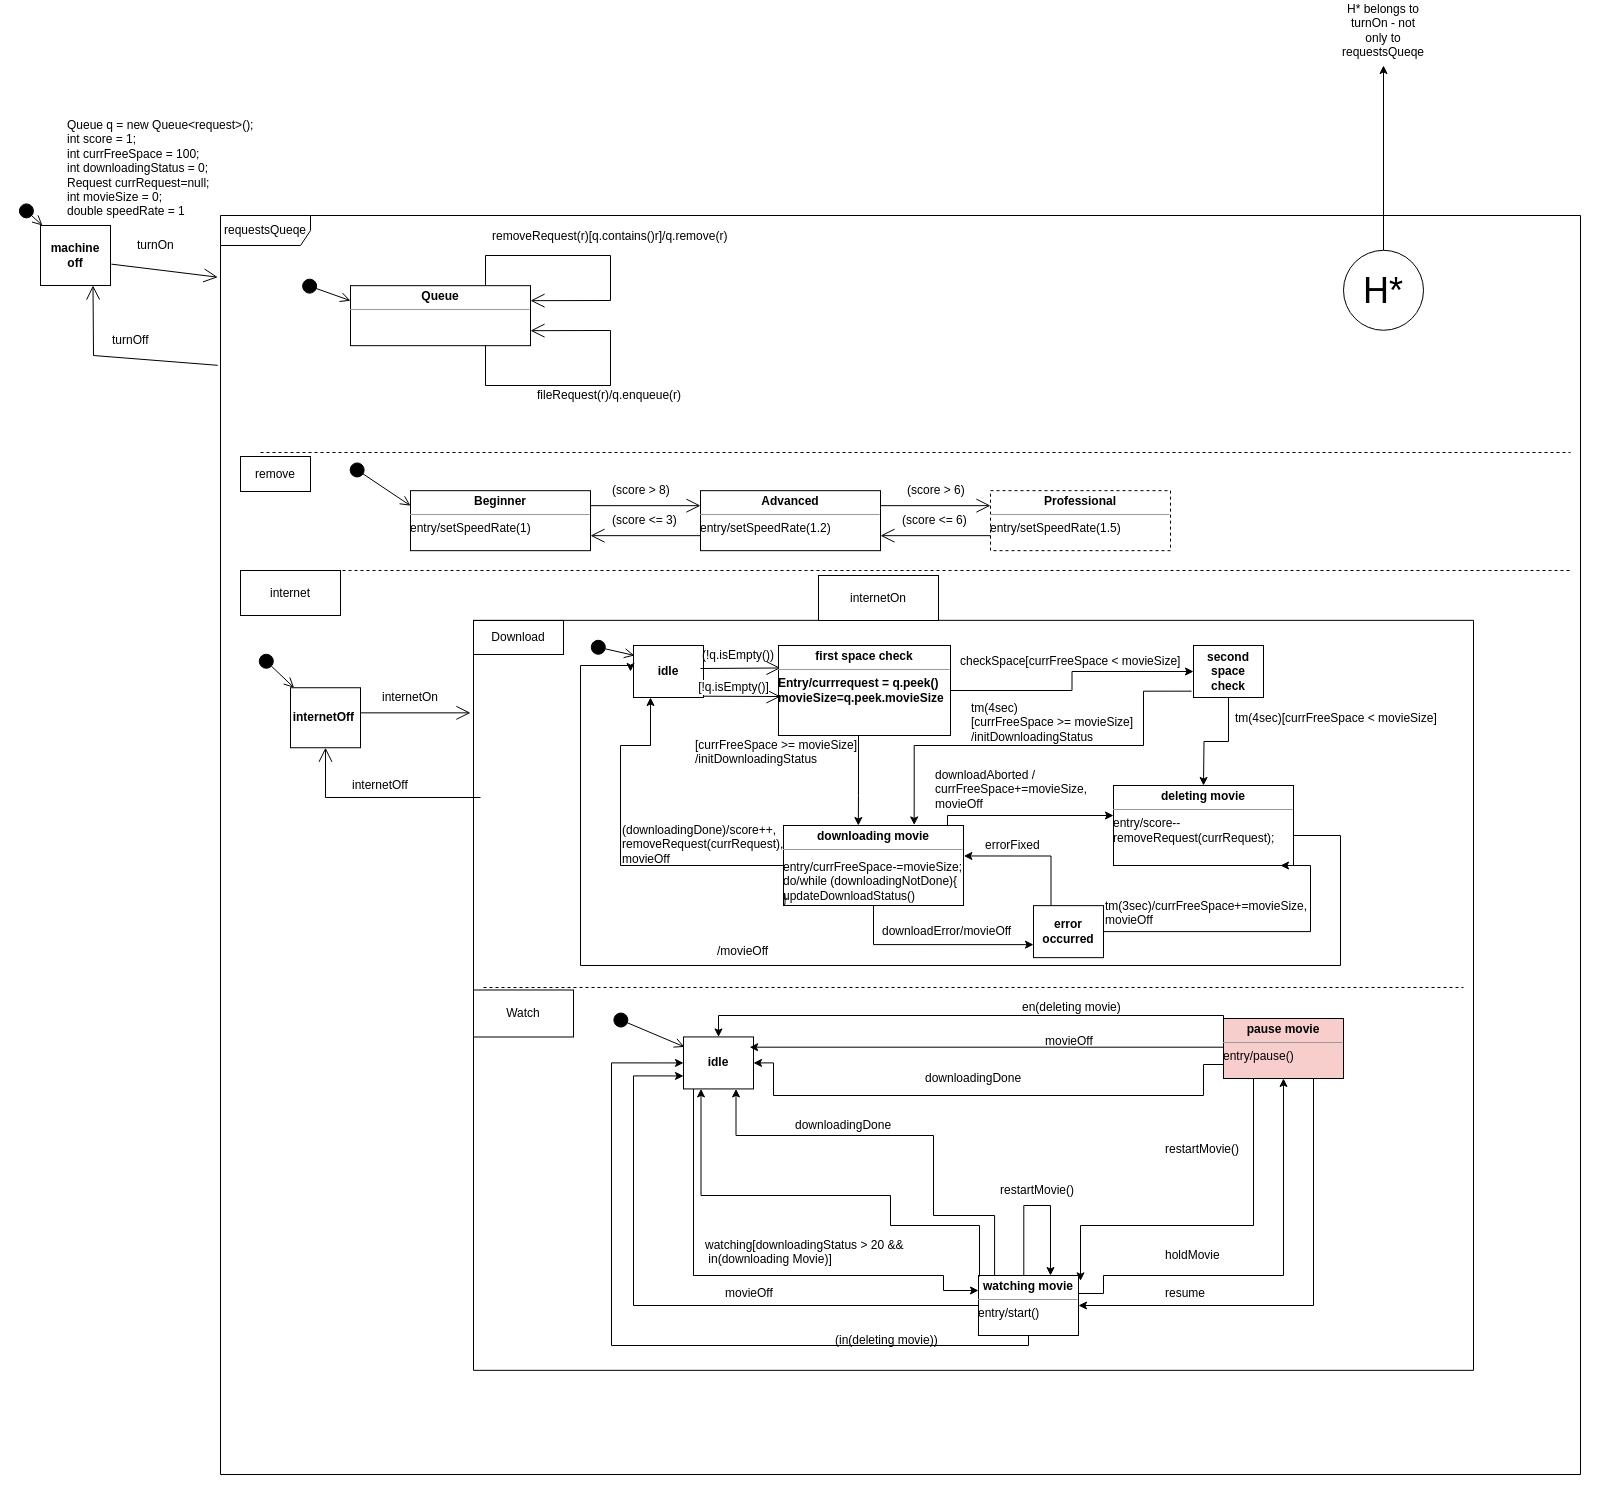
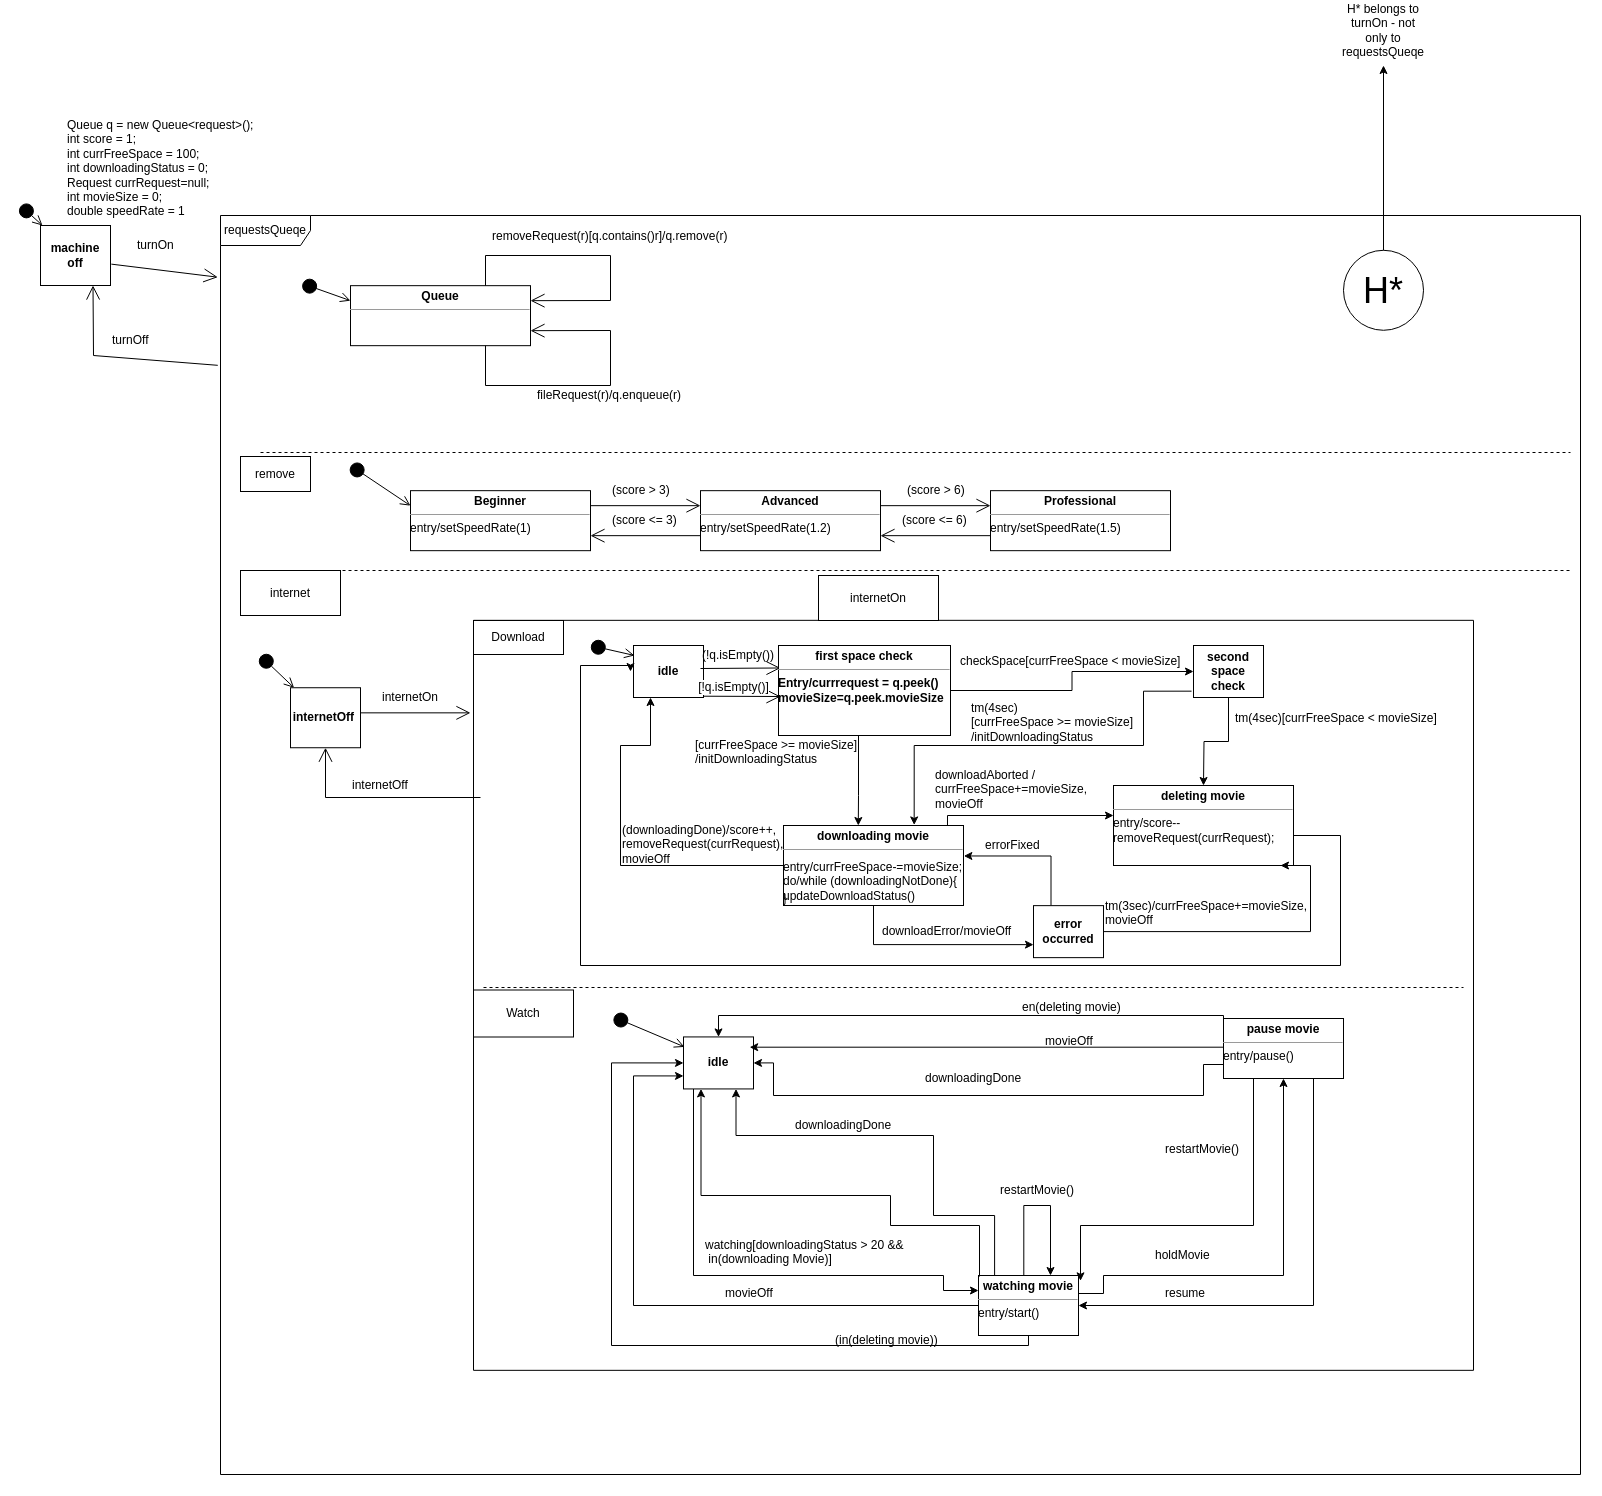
(646, 491) -> (646, 491)
(1081, 521) -> (1081, 521)
(751, 952) -> none
(1284, 1049) -> (1284, 1049)
(1199, 1256) -> (1189, 1256)
